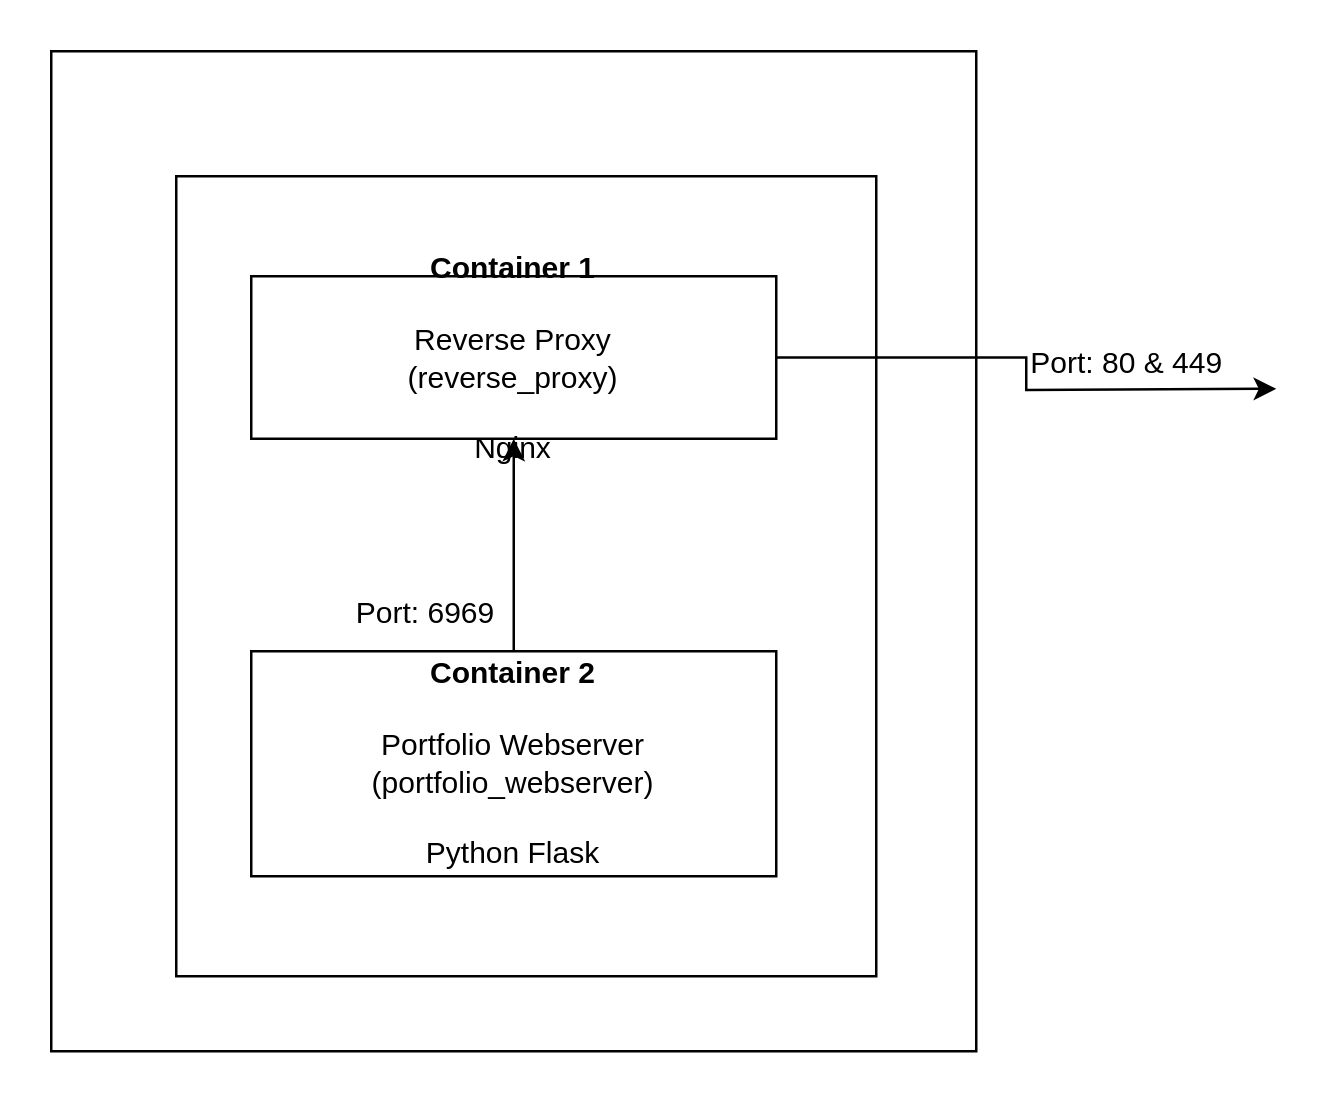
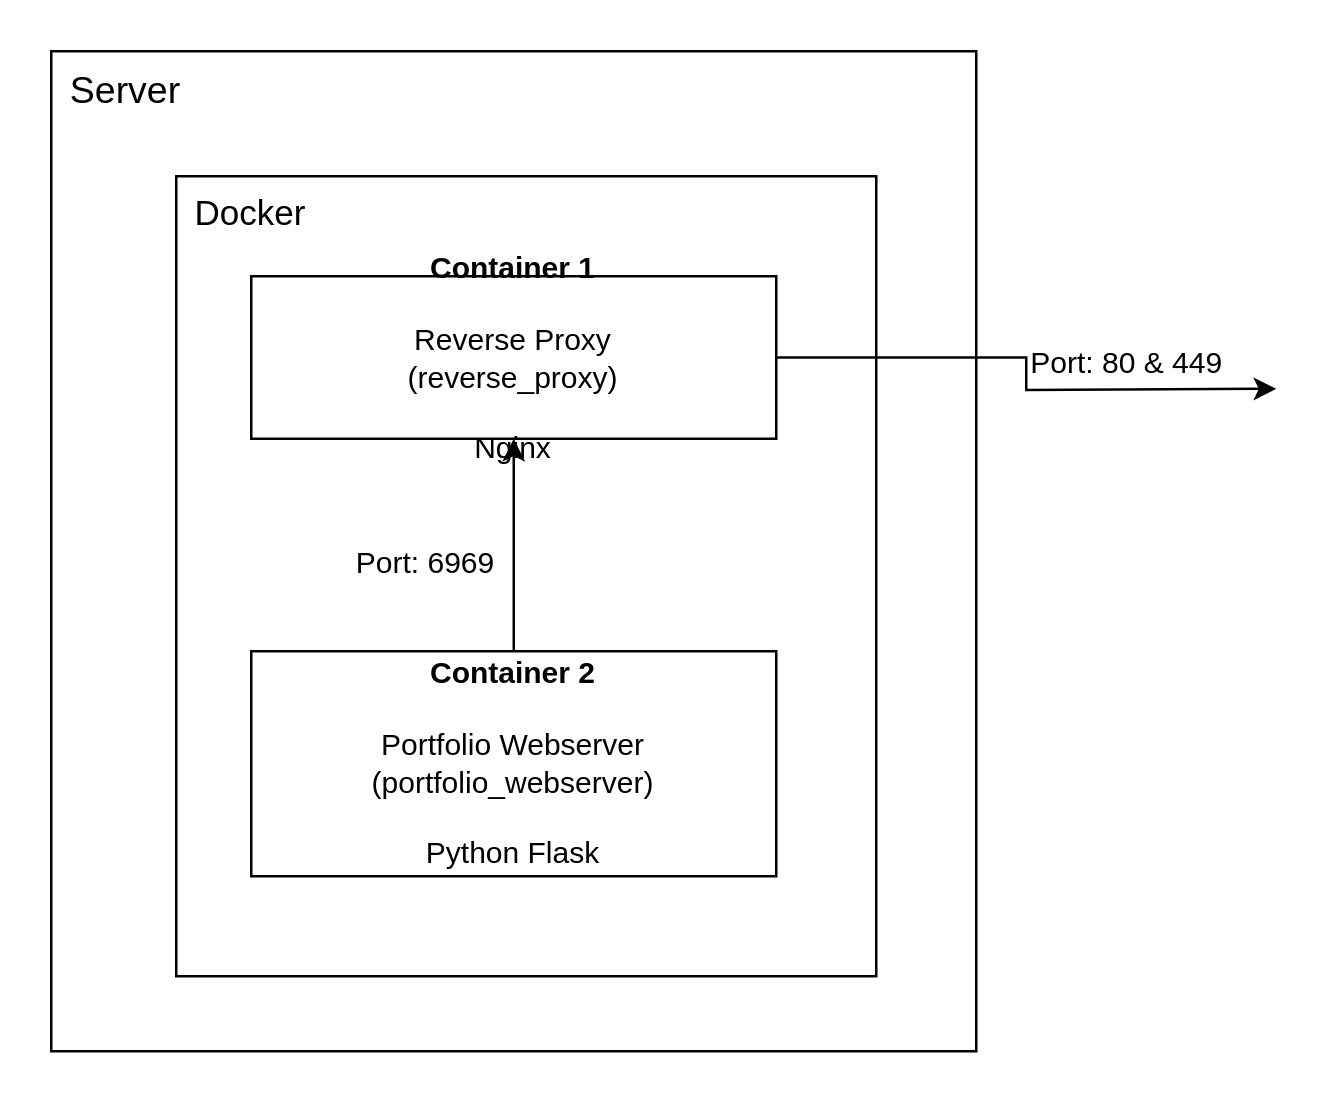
none -> (126, 89)
none -> (251, 214)
(426, 614) -> (426, 564)
